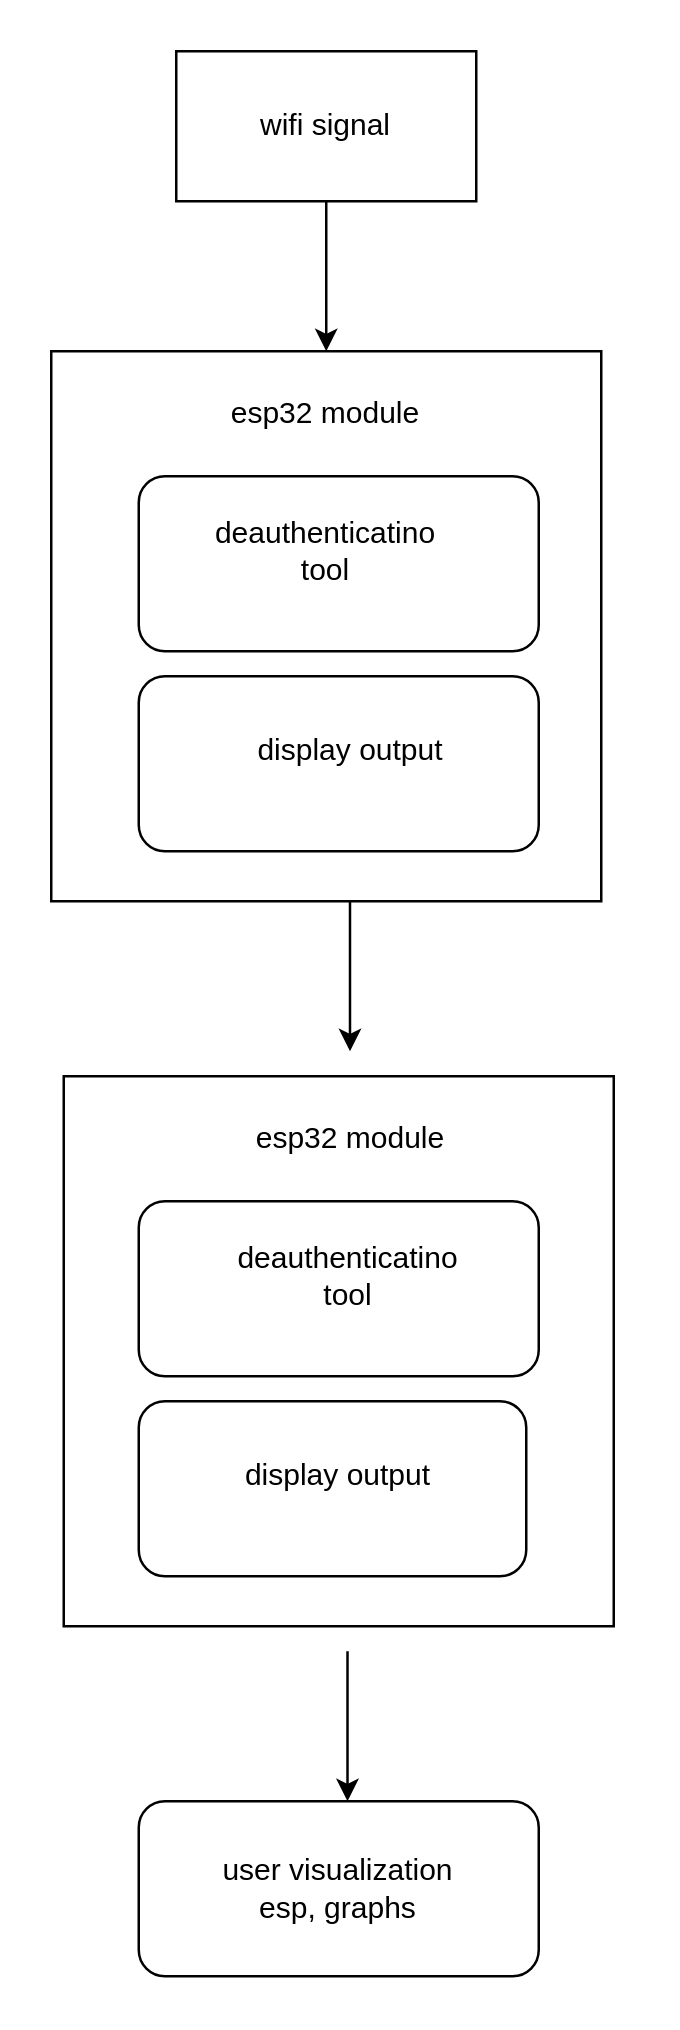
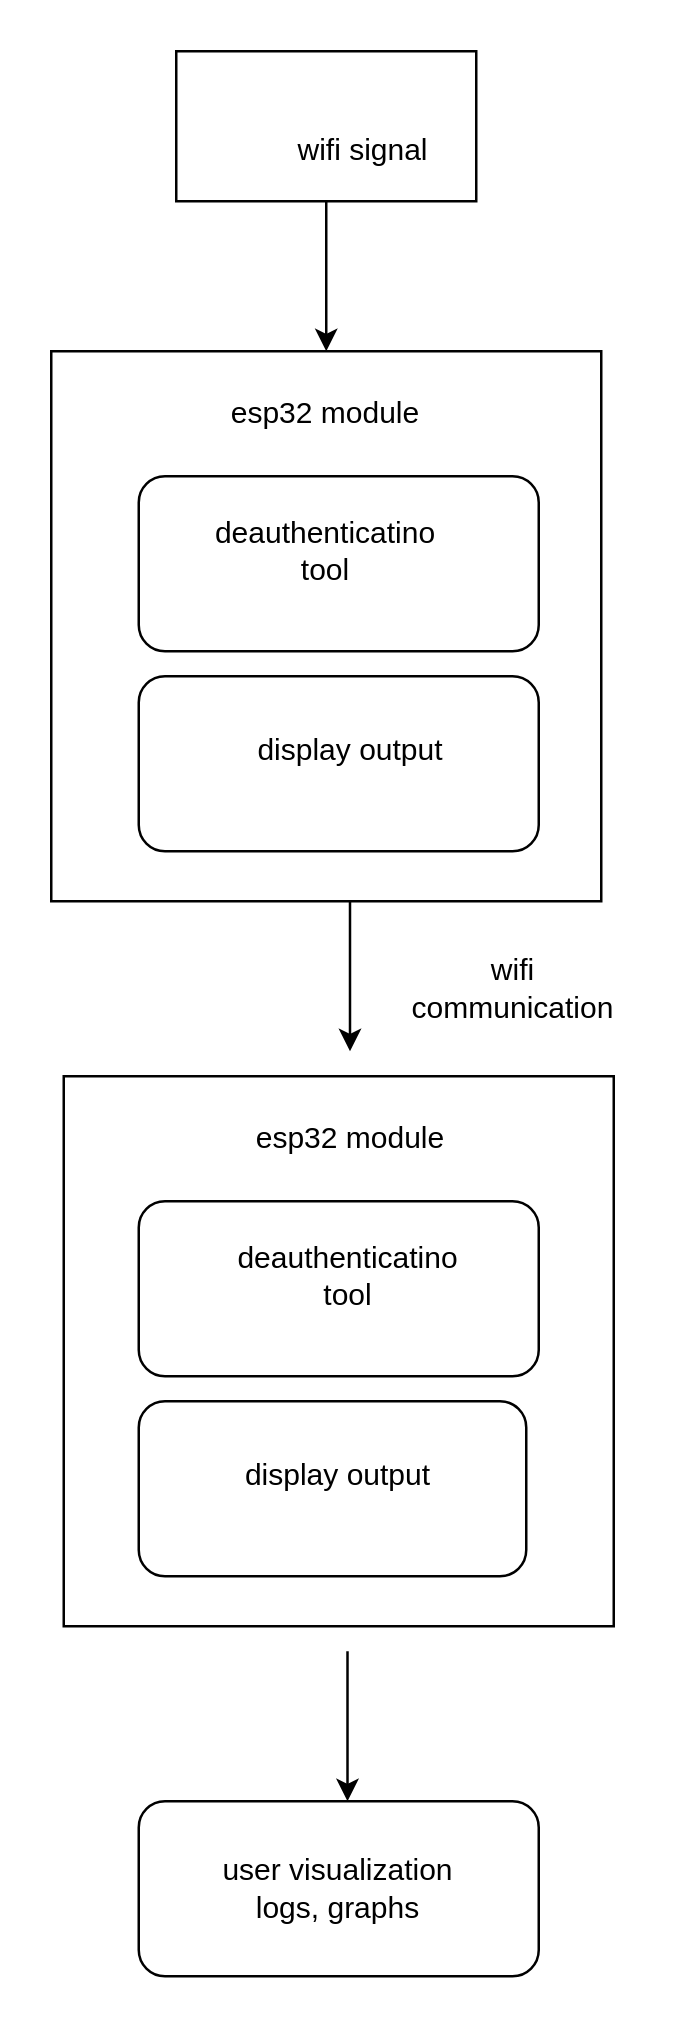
(326, 126) -> (364, 151)
none -> (514, 989)
(339, 1889) -> (339, 1889)
